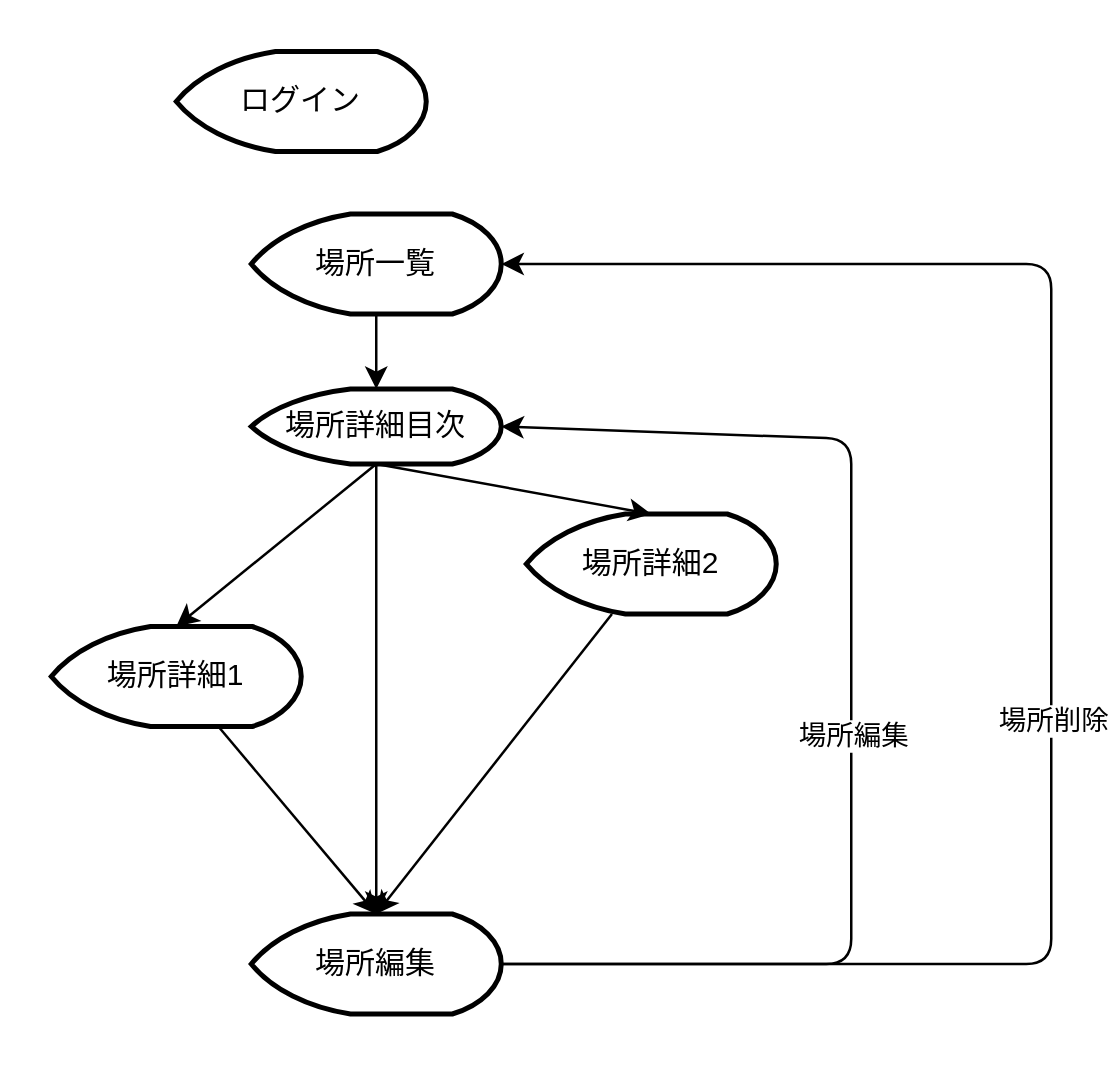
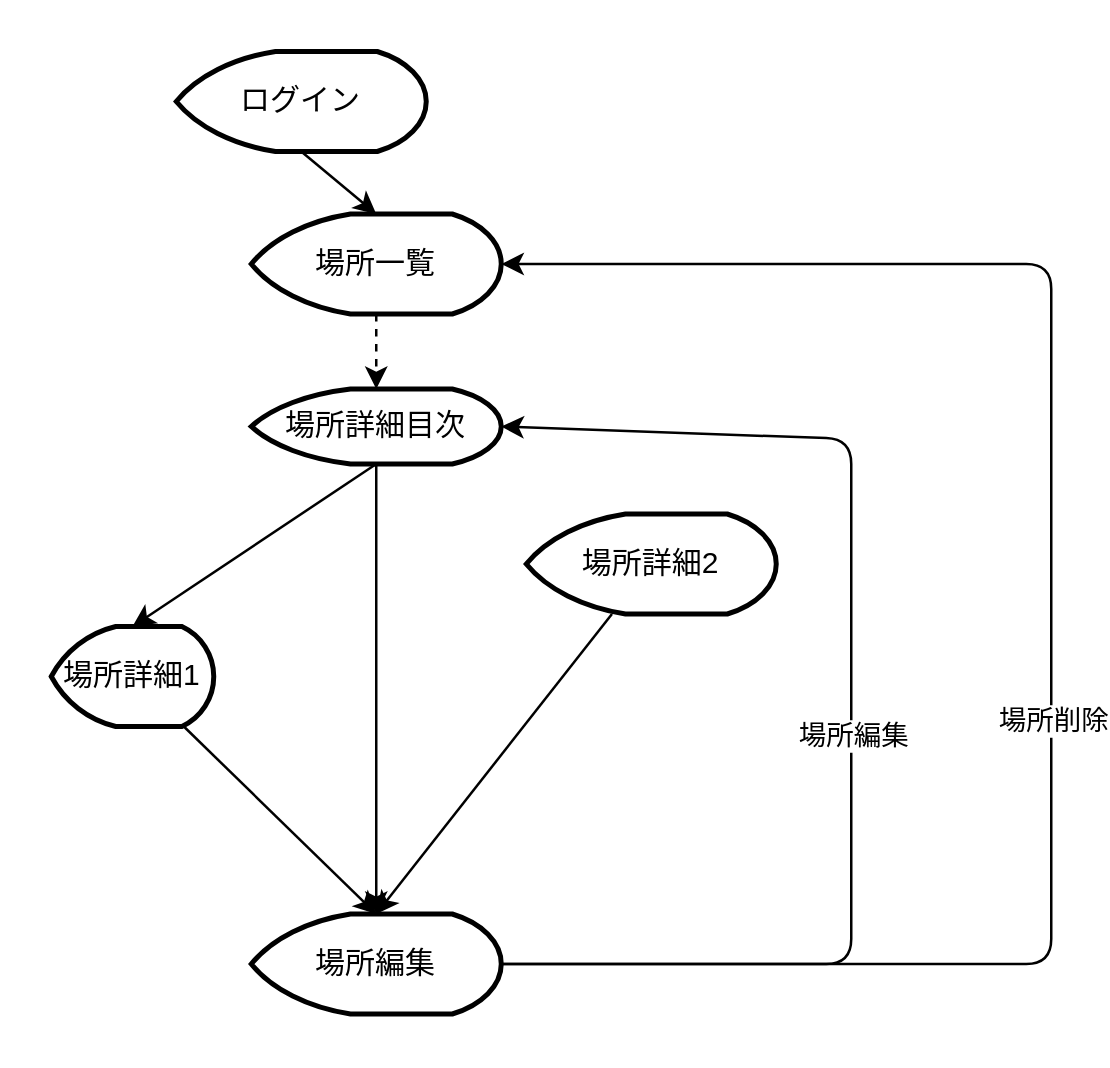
none -> (333, 178)
(376, 345) -> (376, 345)
(510, 488) -> none
(176, 676) -> (133, 676)
